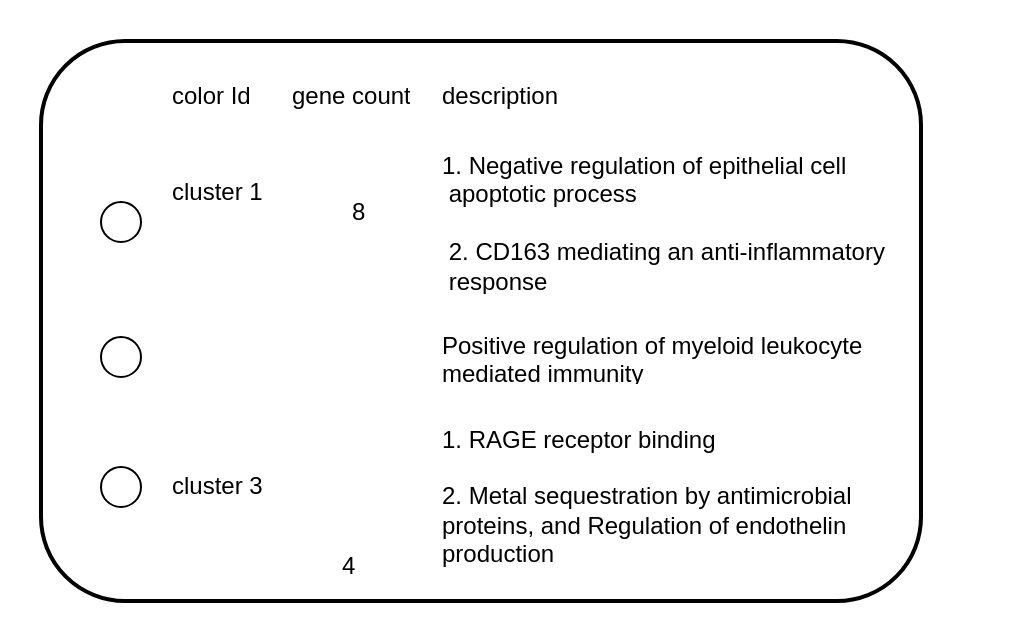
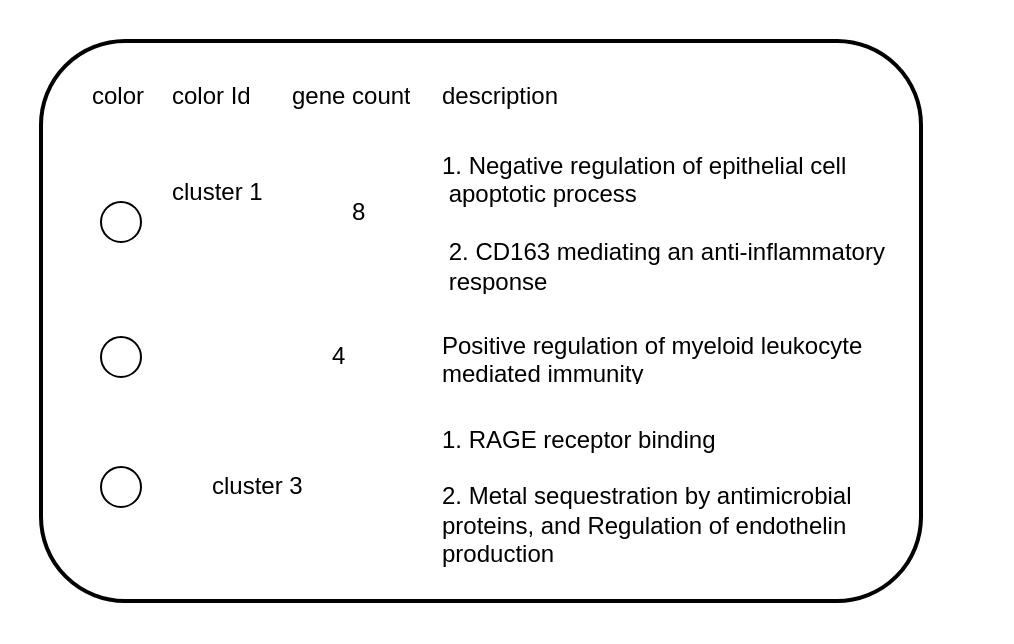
none -> (121, 97)
(221, 487) -> (261, 487)
(351, 567) -> (341, 357)
